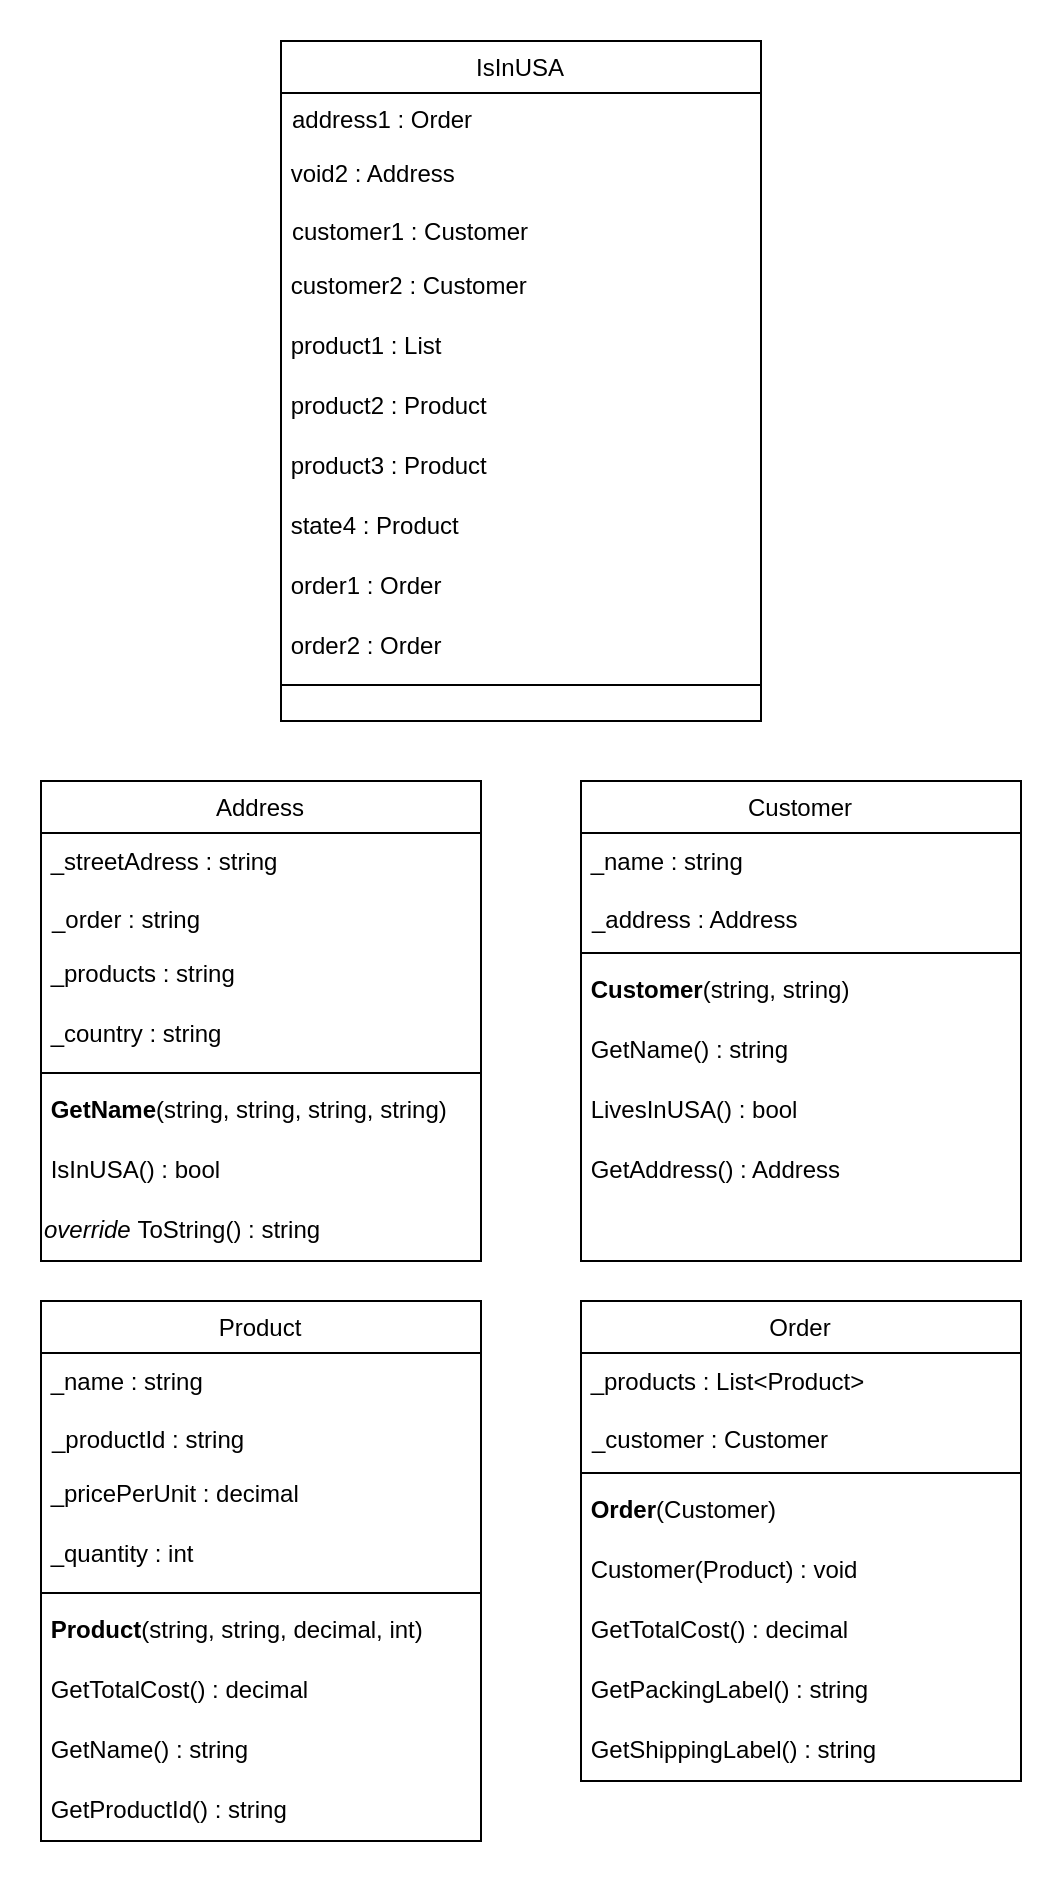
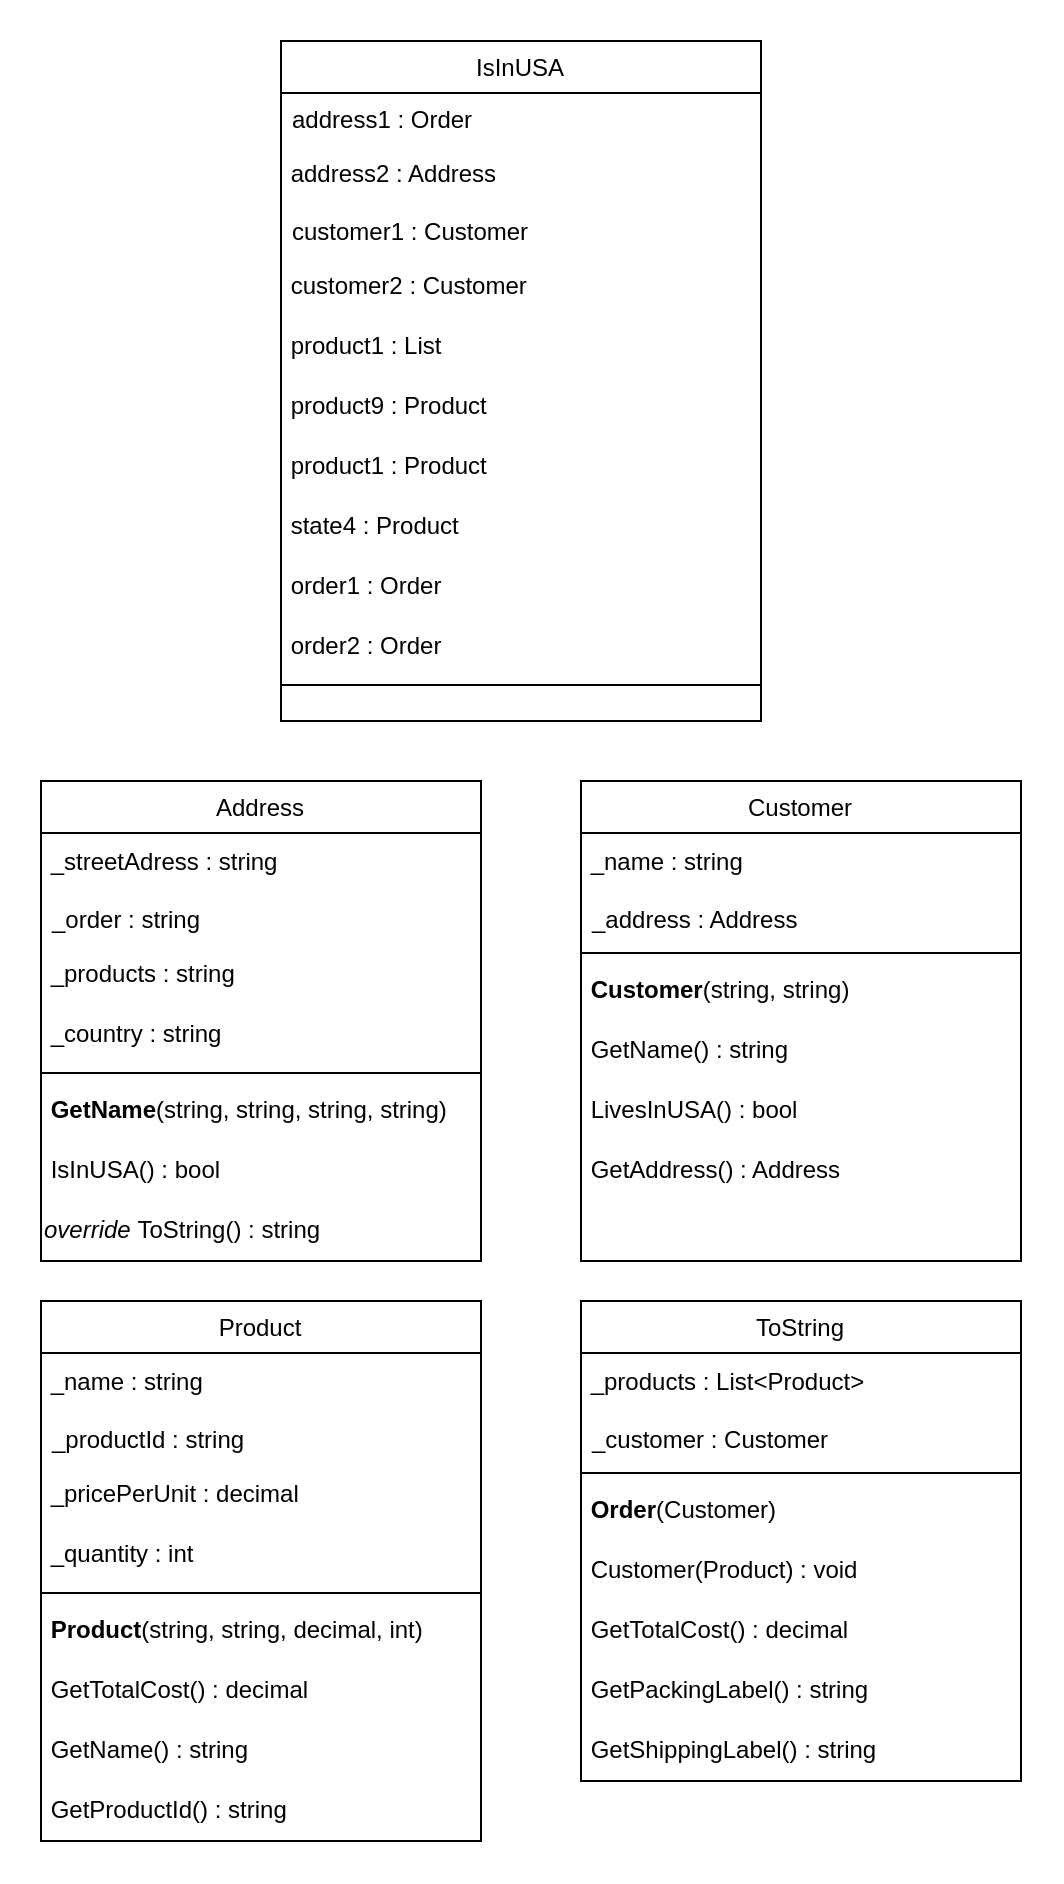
(373, 175) -> (397, 175)
(397, 407) -> (397, 407)
(397, 467) -> (397, 467)
(800, 1328) -> (800, 1328)
